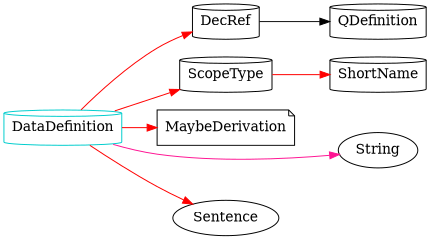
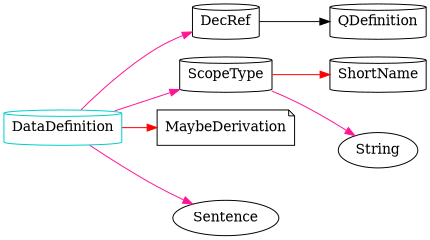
(129, 68) -> (129, 68)
(143, 102) -> (143, 102)
(221, 159) -> (310, 109)
(136, 174) -> (136, 174)
